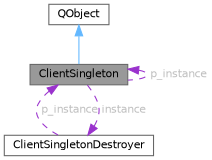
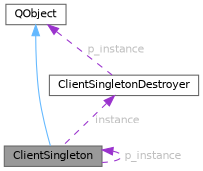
(37, 116) -> (84, 53)
